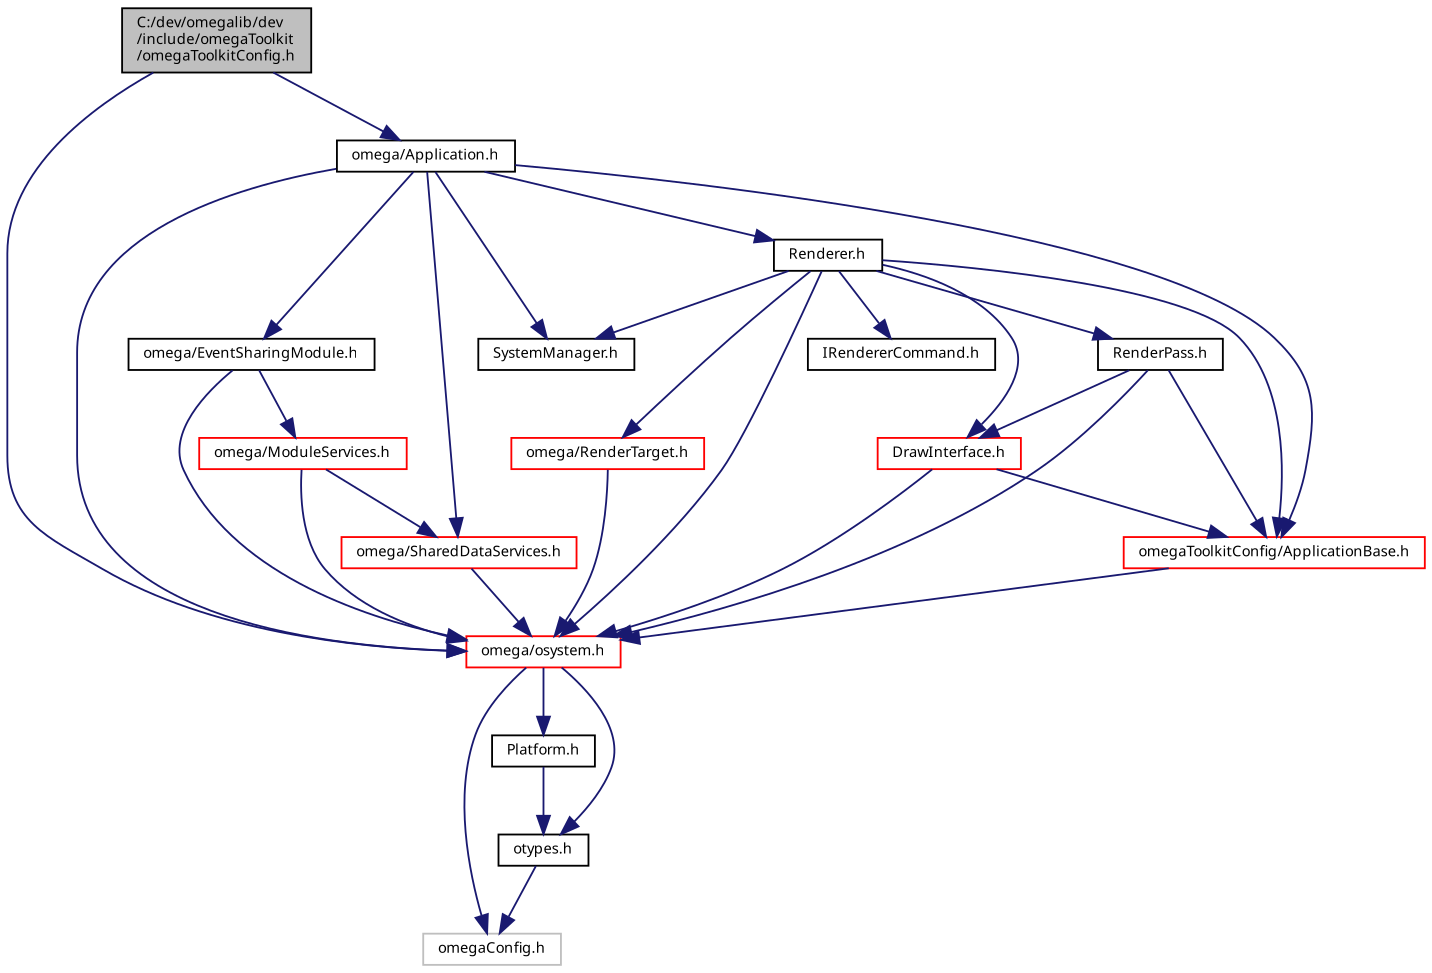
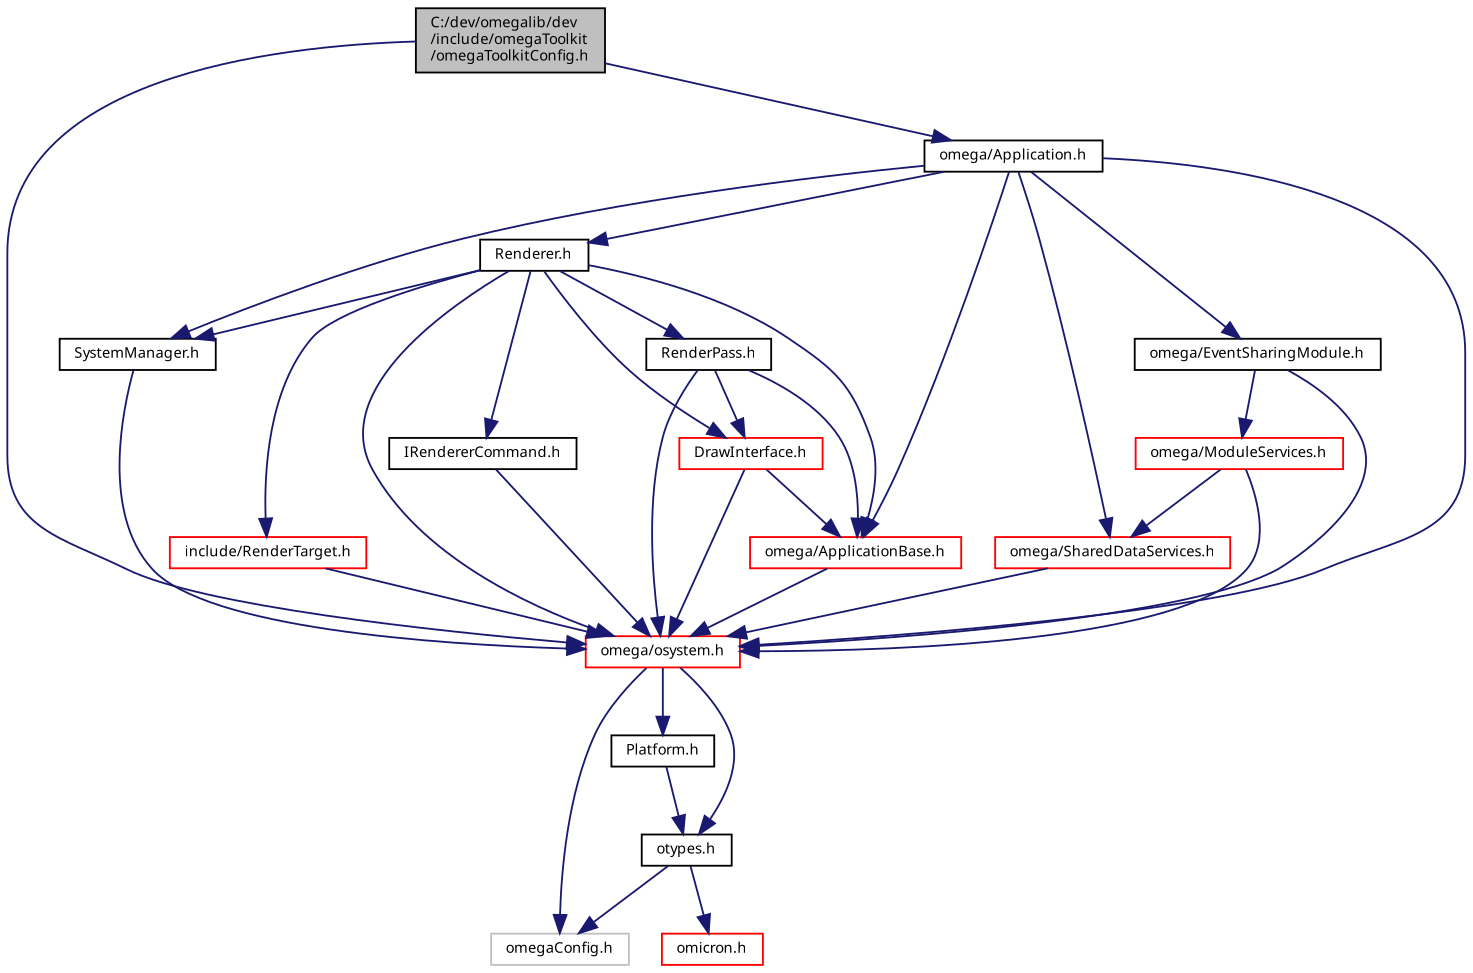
(608, 454) -> (268, 553)
none -> (567, 546)
(1274, 553) -> (856, 553)
none -> (267, 618)
none -> (712, 949)
